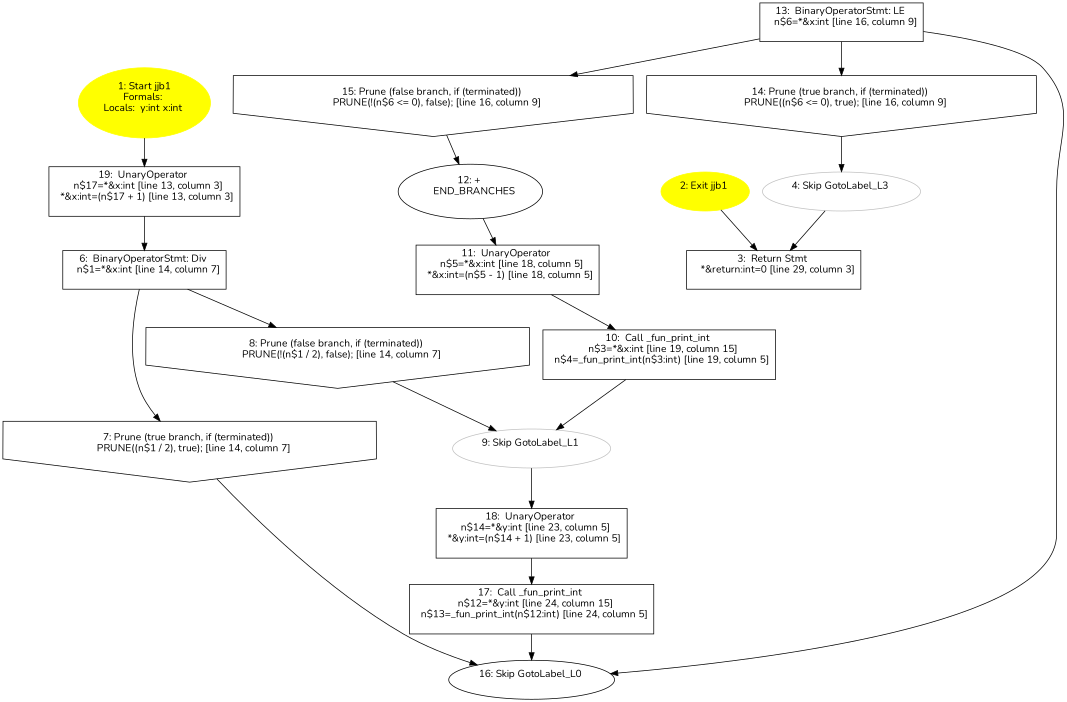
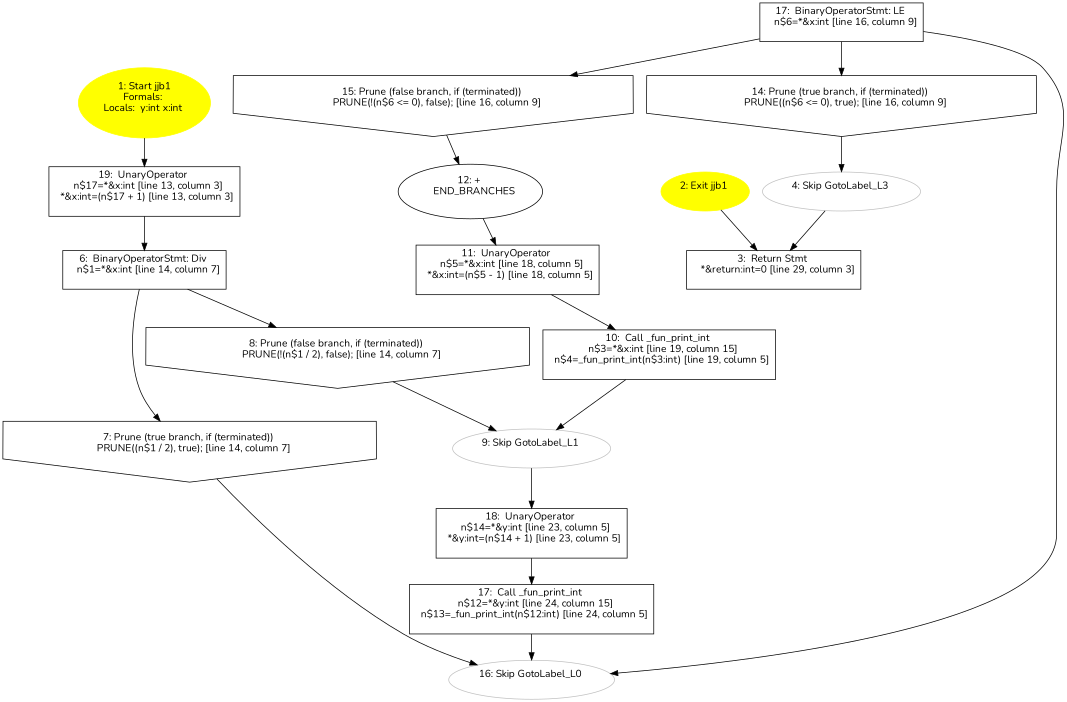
(842, 22) -> (842, 22)
(532, 680) -> (532, 680)
